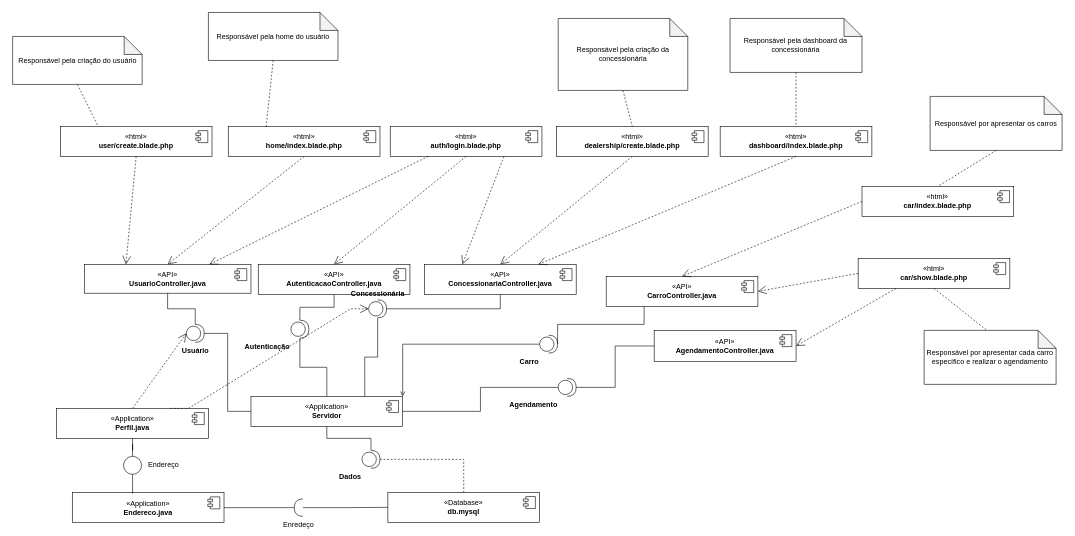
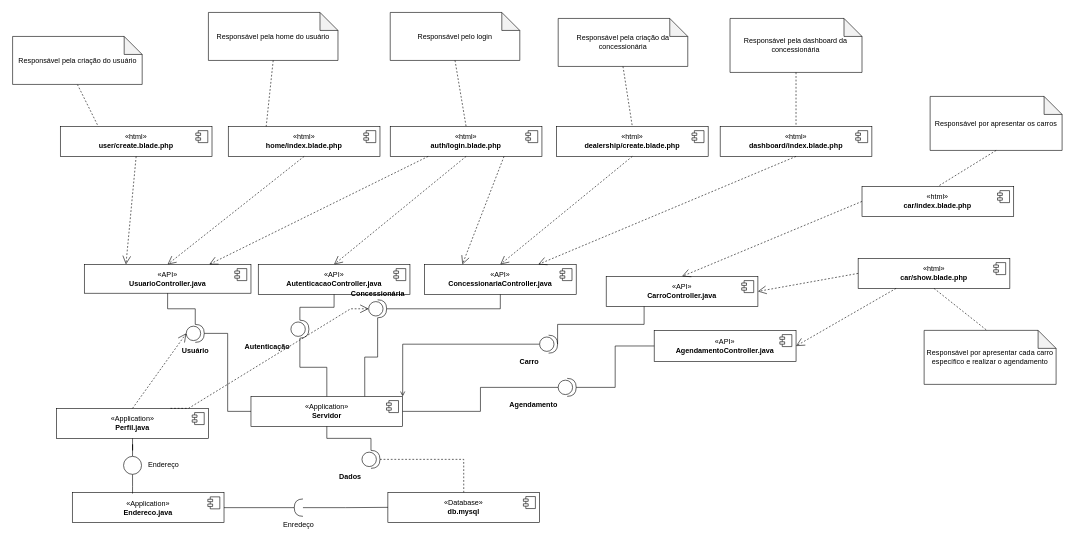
none -> (455, 36)
(623, 54) -> (623, 42)
none -> (461, 93)
